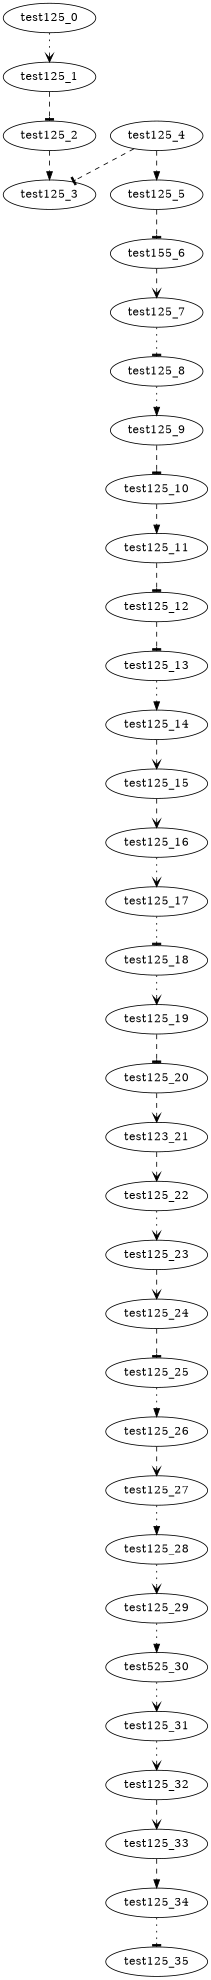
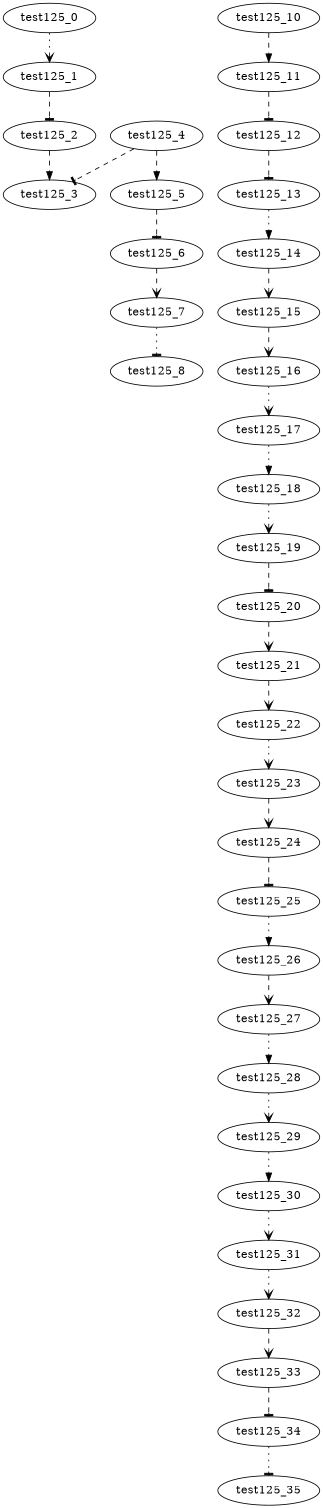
(157, 254) -> (157, 254)
(157, 430) -> none
(157, 929) -> (269, 456)
(157, 1137) -> (269, 666)
(157, 1667) -> (269, 1196)
(157, 1869) -> (269, 1400)
